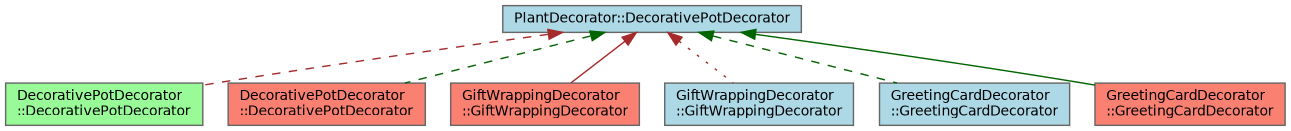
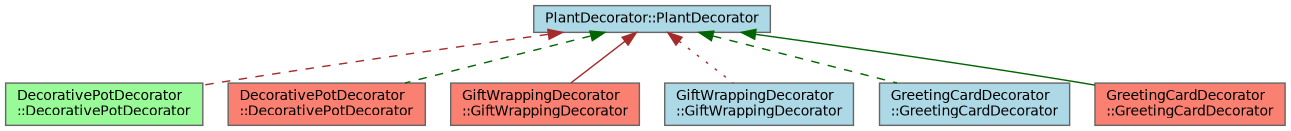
(652, 19) -> (652, 19)
